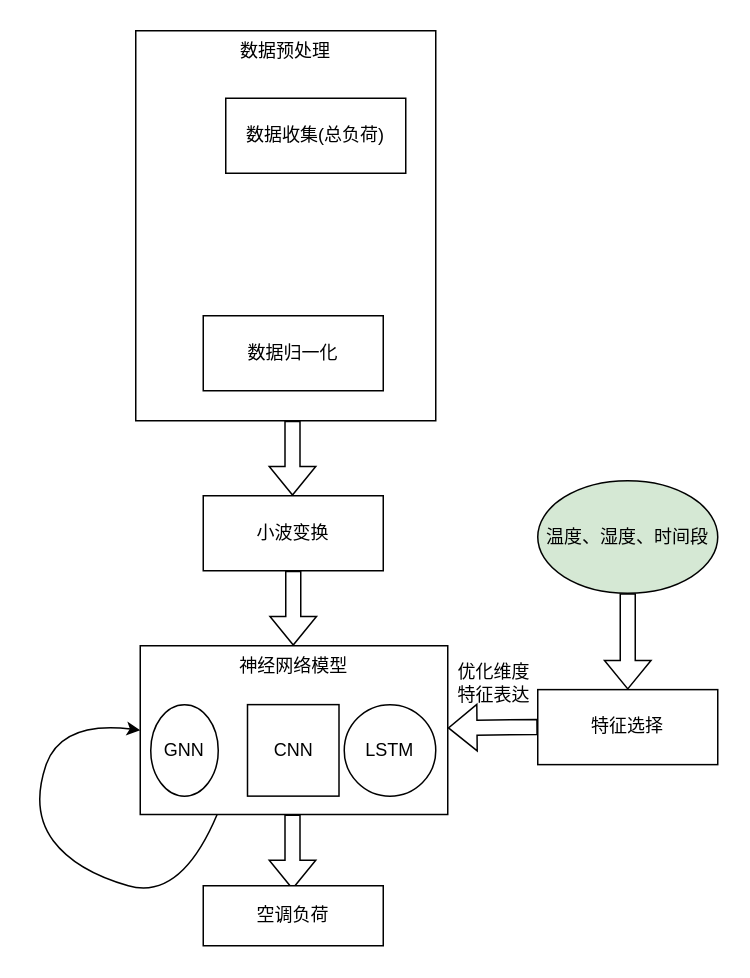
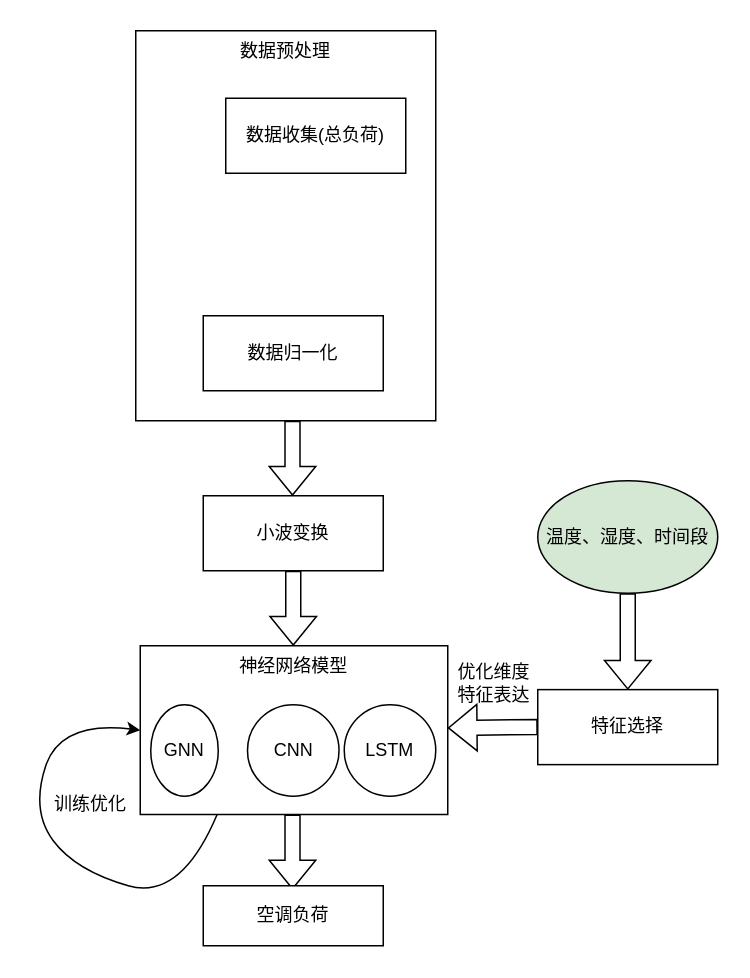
(293, 750) -> (293, 750)
none -> (91, 804)
